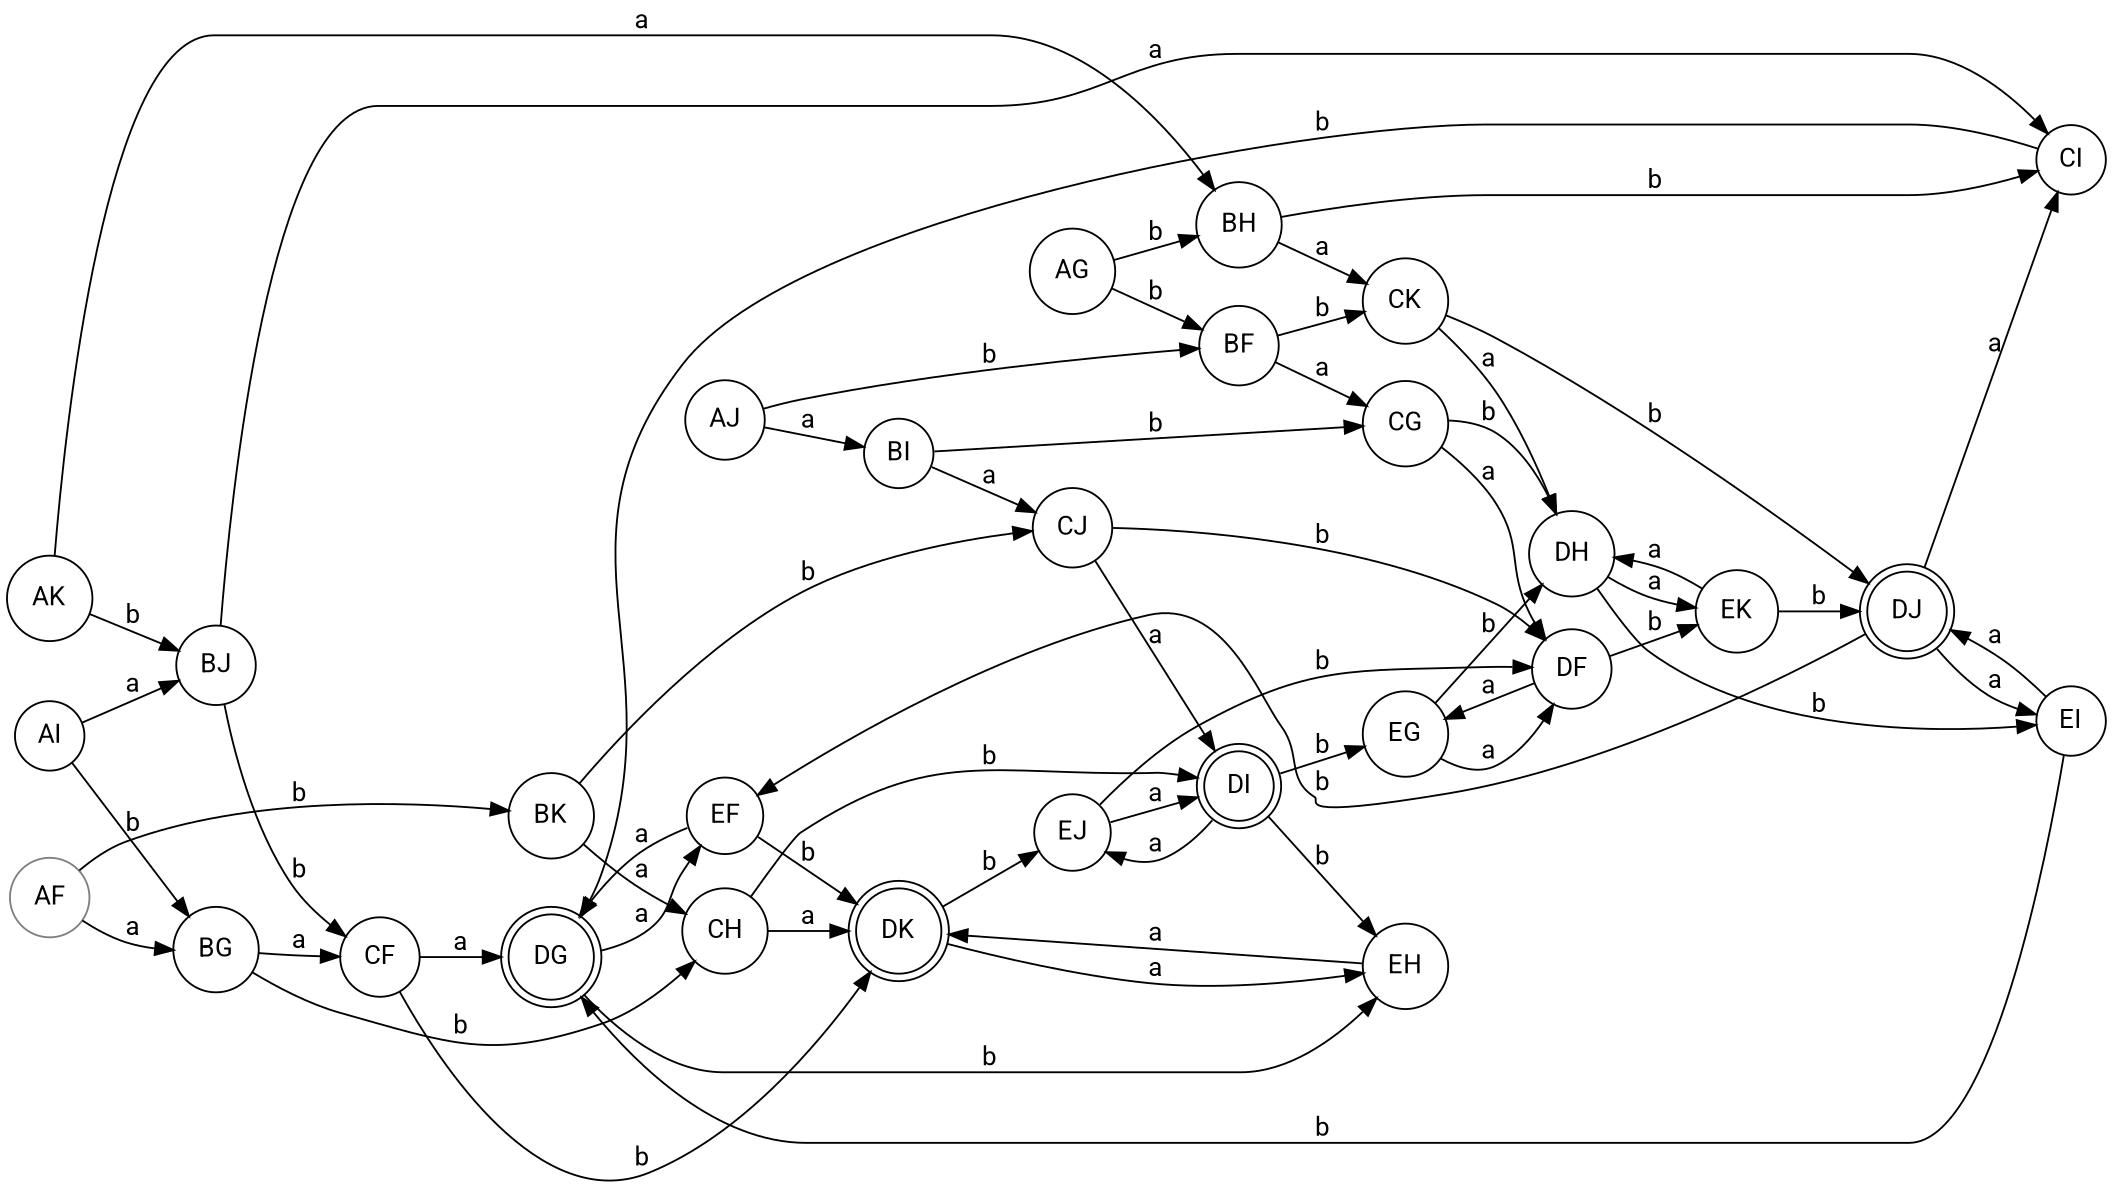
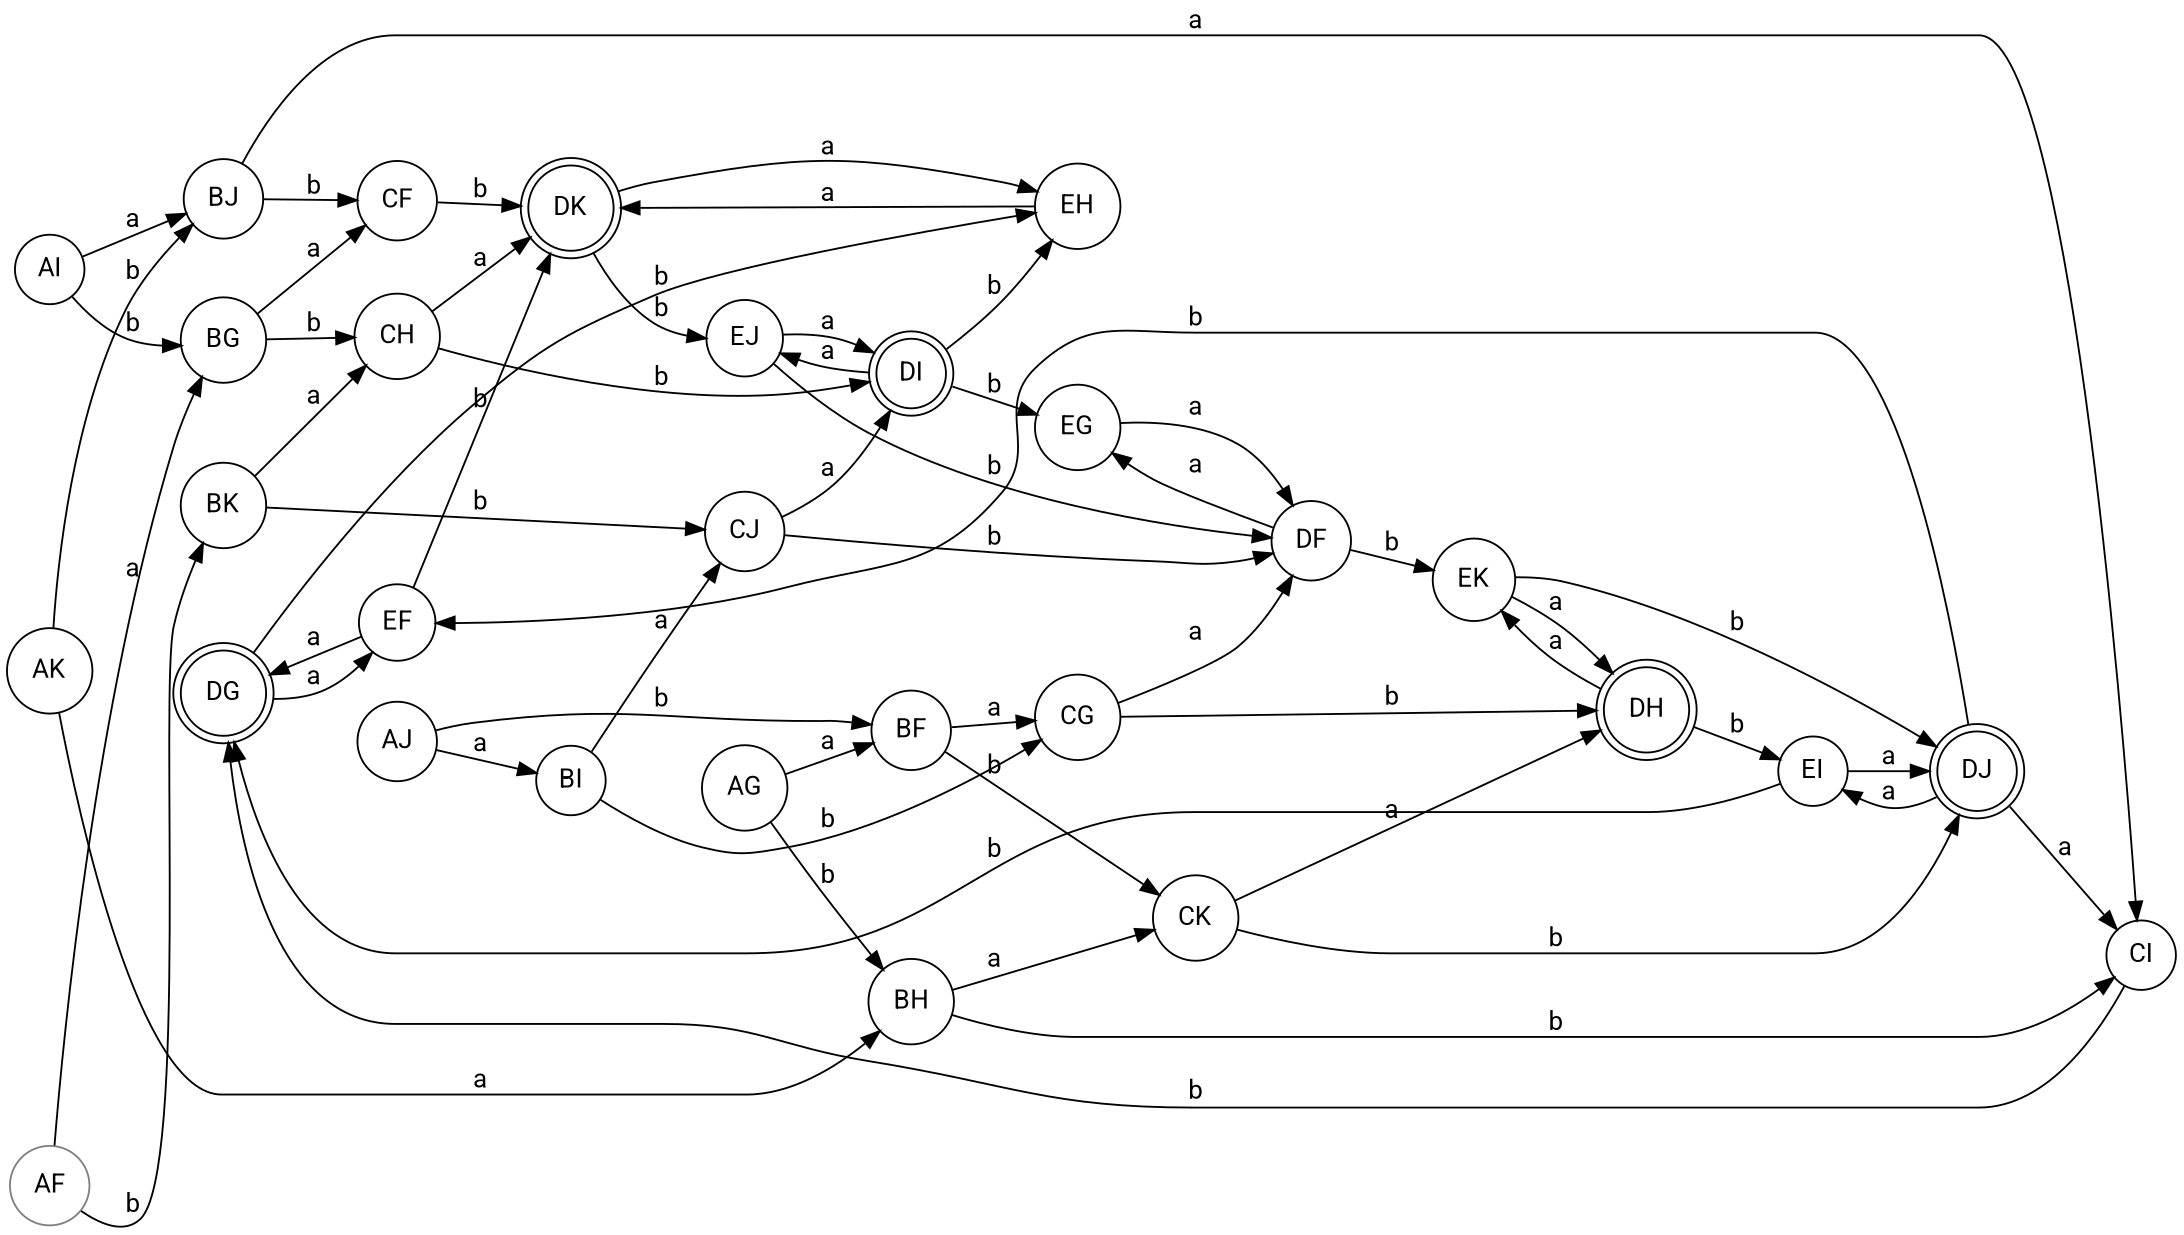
(1156, 293) -> (828, 742)
(1572, 554) -> (1647, 710)
(1482, 651) -> none
(451, 957) -> none
